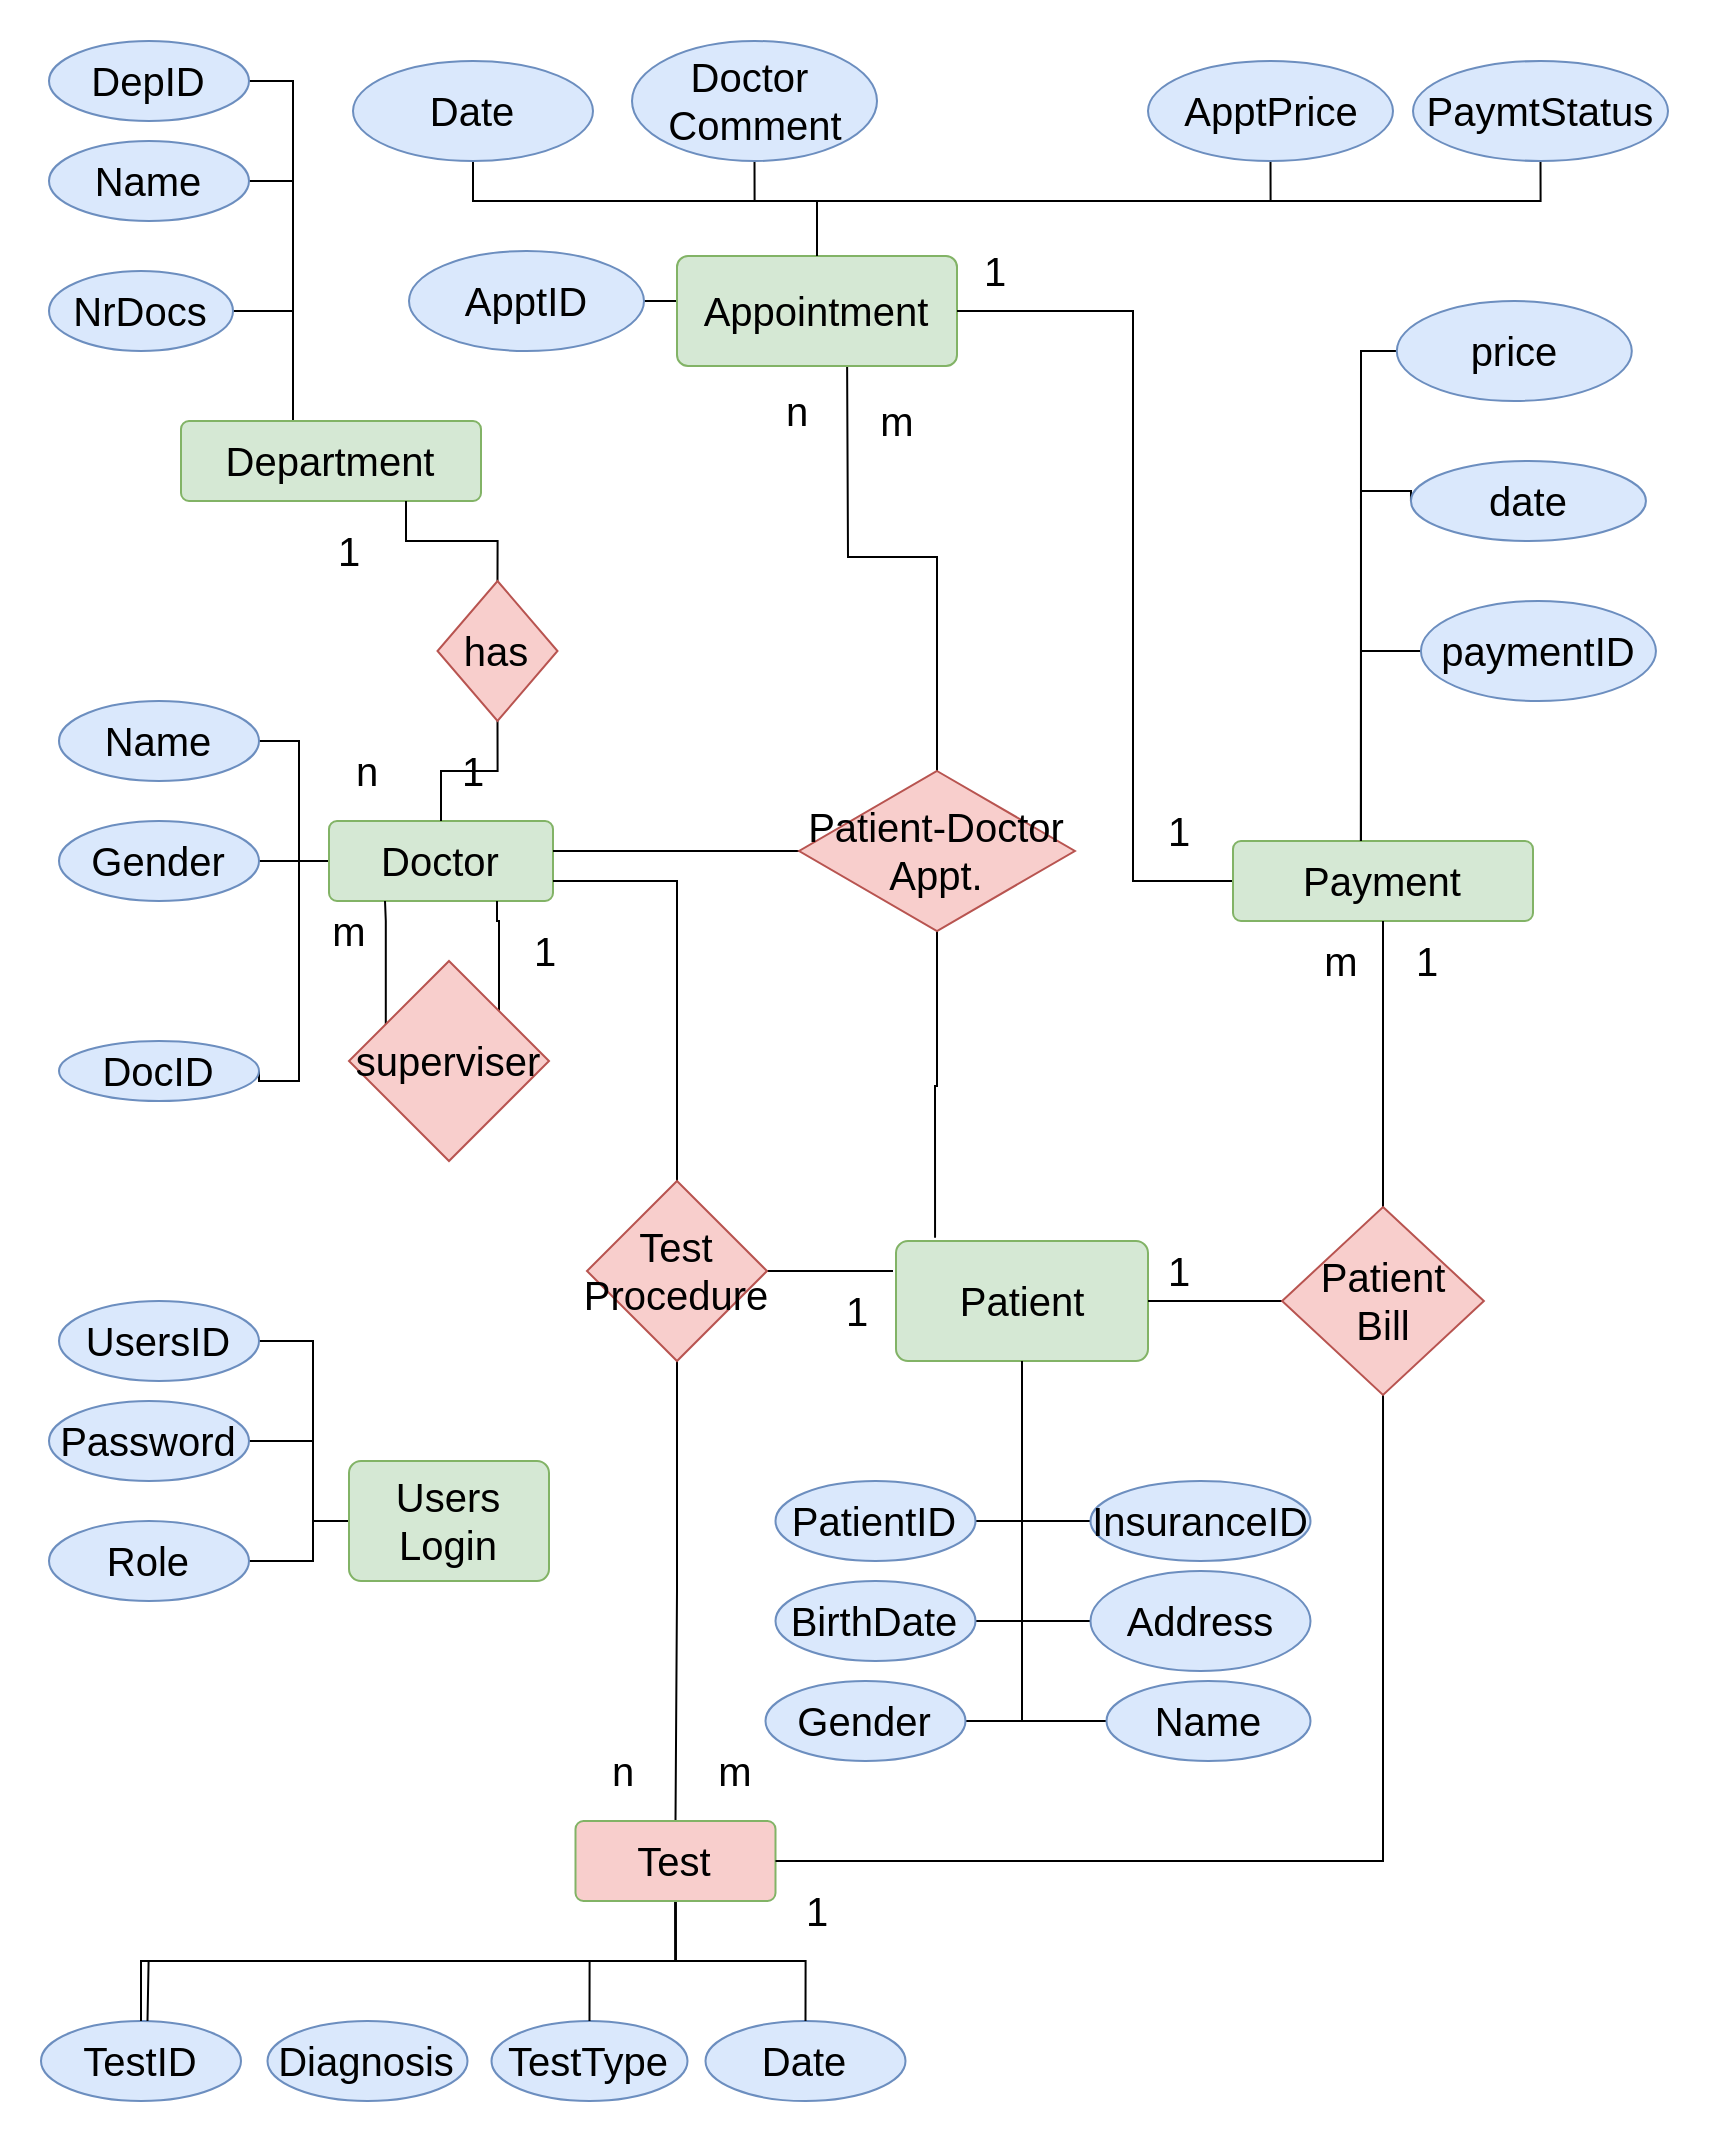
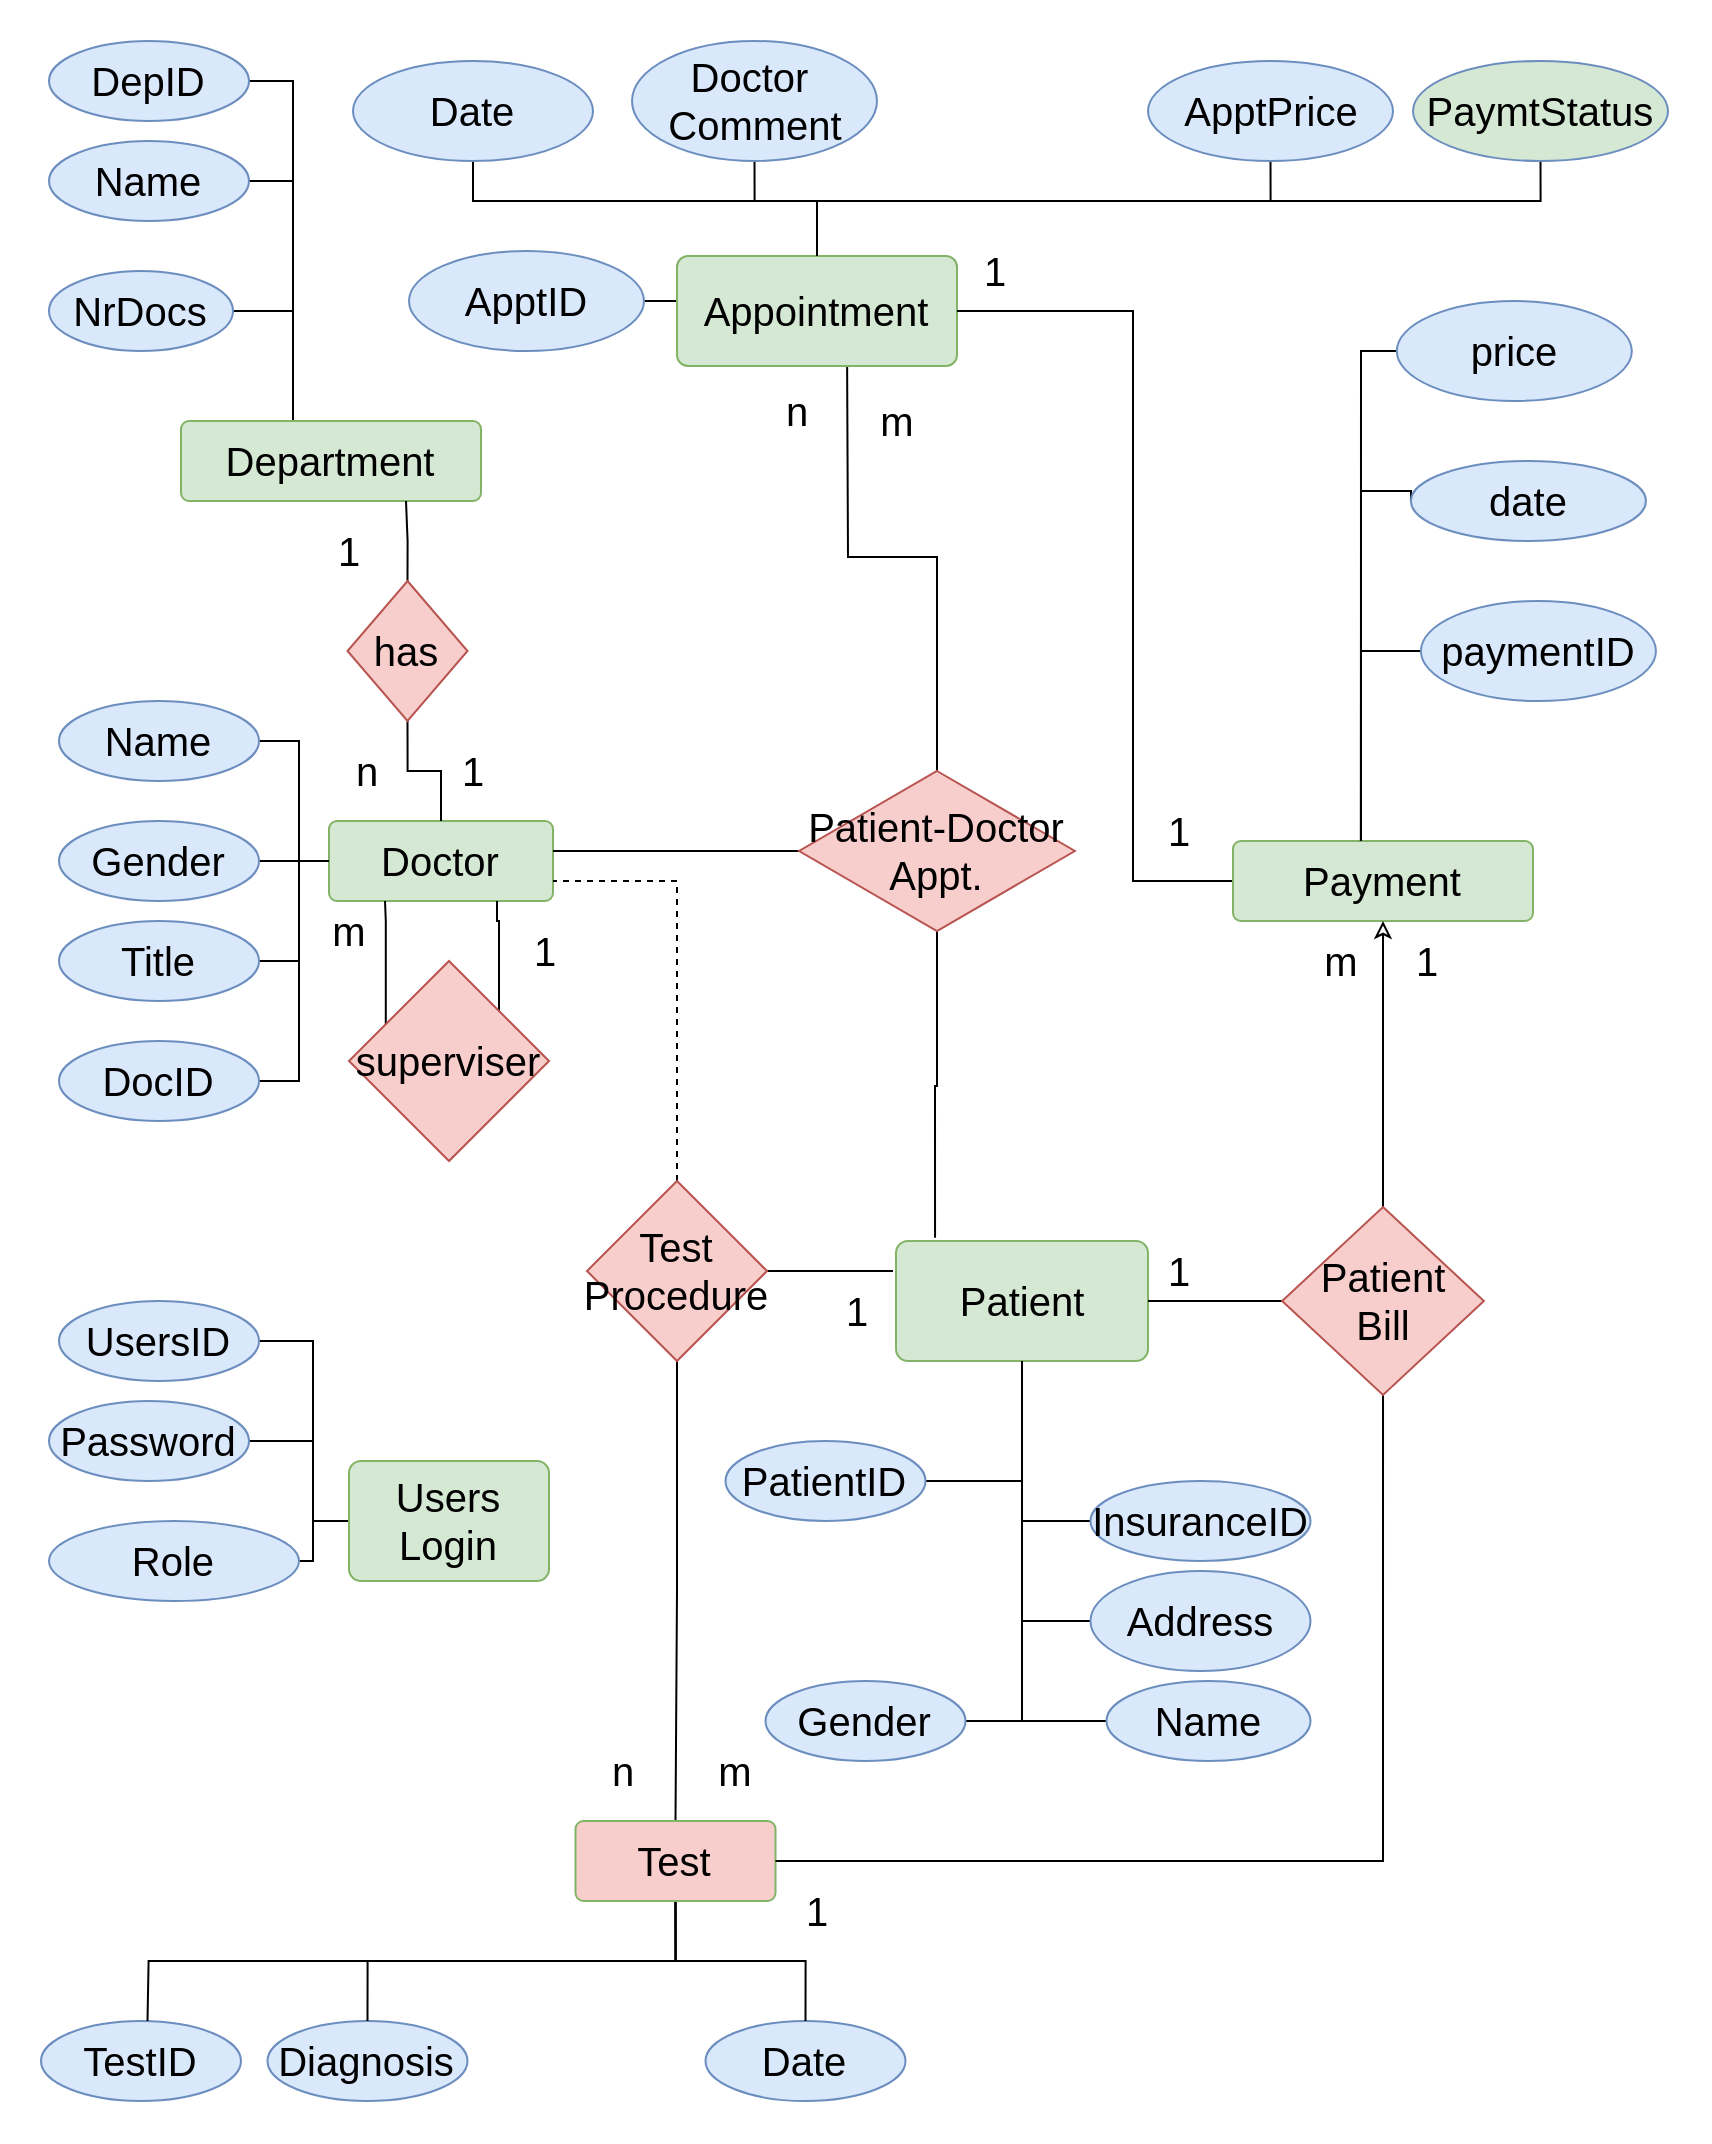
(1541, 111) -> (1541, 111)
(498, 651) -> (408, 651)
(1383, 929) -> (1383, 936)
none -> (159, 961)
none -> (277, 961)
(677, 968) -> (677, 968)
(159, 1071) -> (159, 1081)
(876, 1521) -> (826, 1481)
(149, 1561) -> (174, 1561)
(876, 1621) -> none
(997, 1621) -> none
(141, 1989) -> (368, 1992)
(590, 1992) -> none
(590, 2061) -> none
